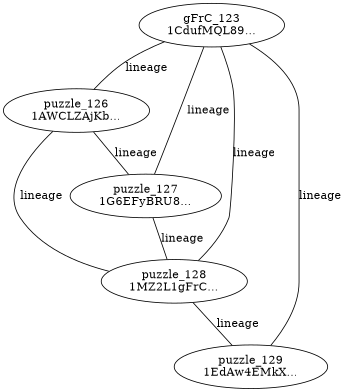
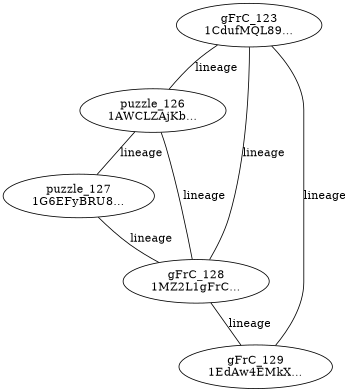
(180, 111) -> none
(174, 281) -> (196, 281)
(251, 367) -> (256, 367)
